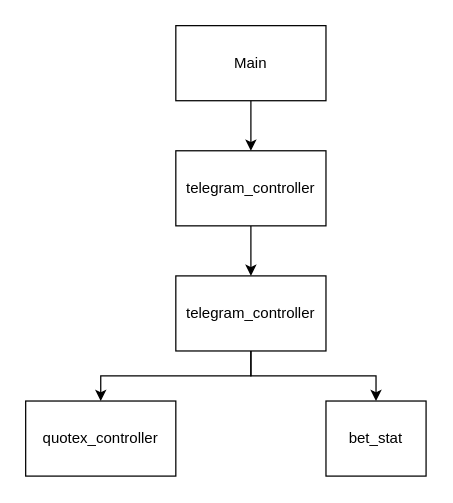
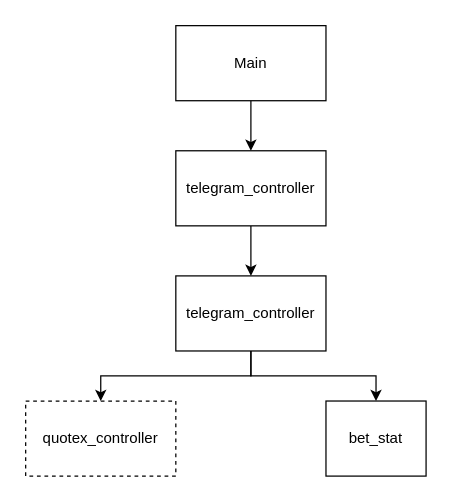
(101, 438) -> (101, 438)
